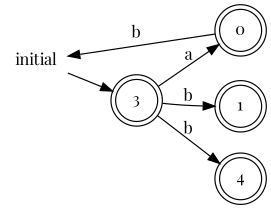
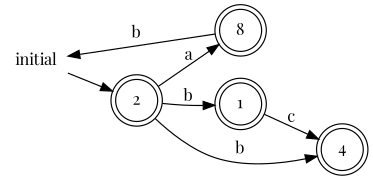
(241, 30) -> (241, 30)
(137, 100) -> (137, 100)
none -> (286, 124)
